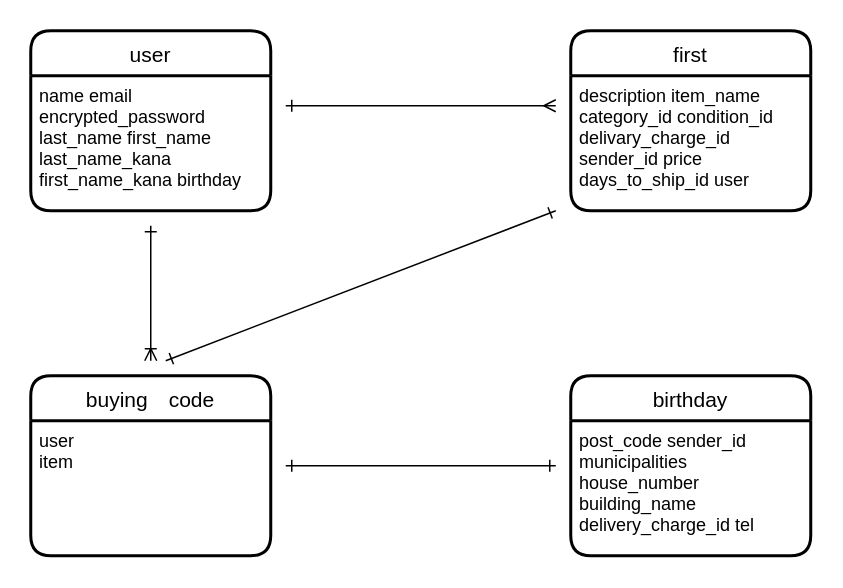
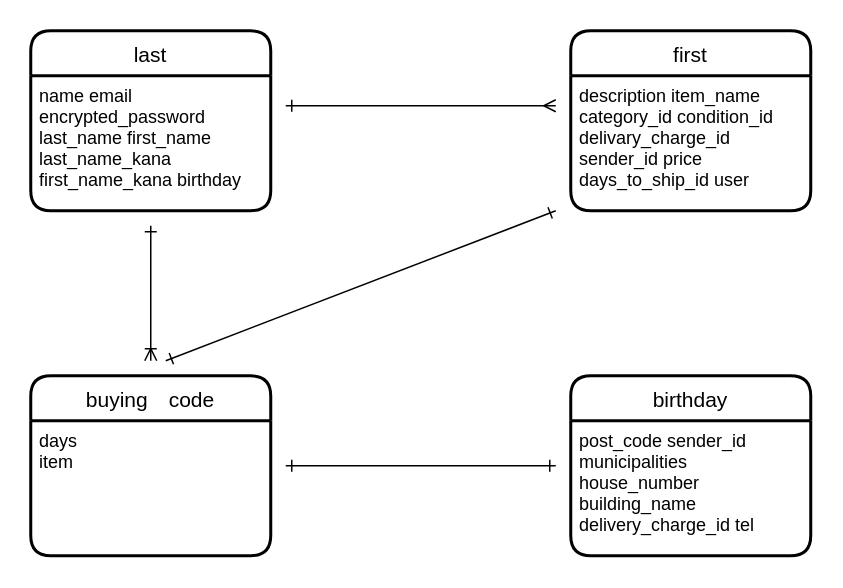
(150, 55) -> (150, 55)
(59, 441) -> (59, 441)
